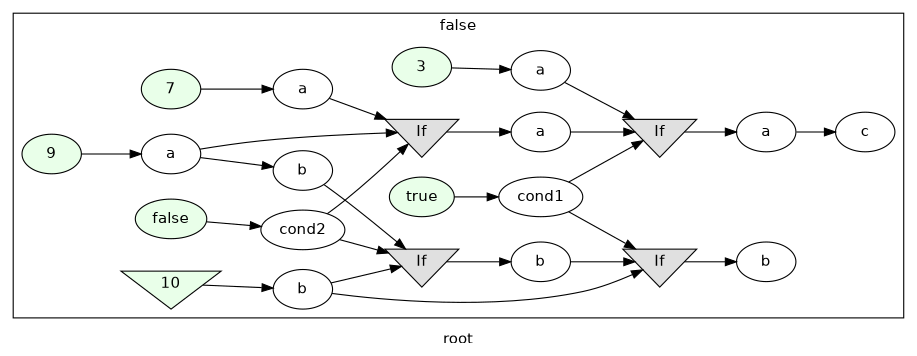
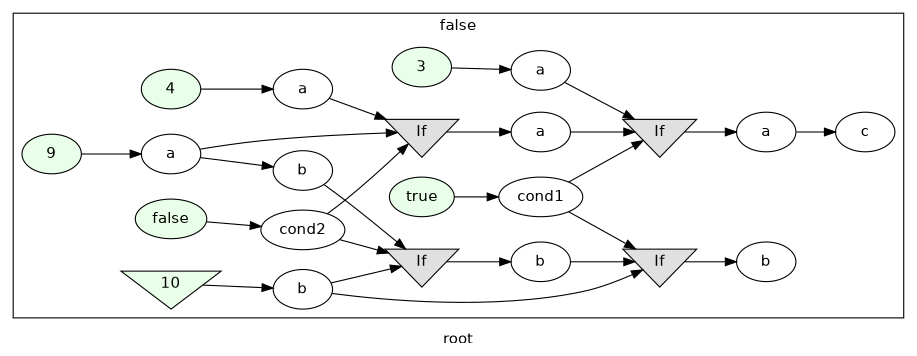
(171, 89) -> (171, 89)
